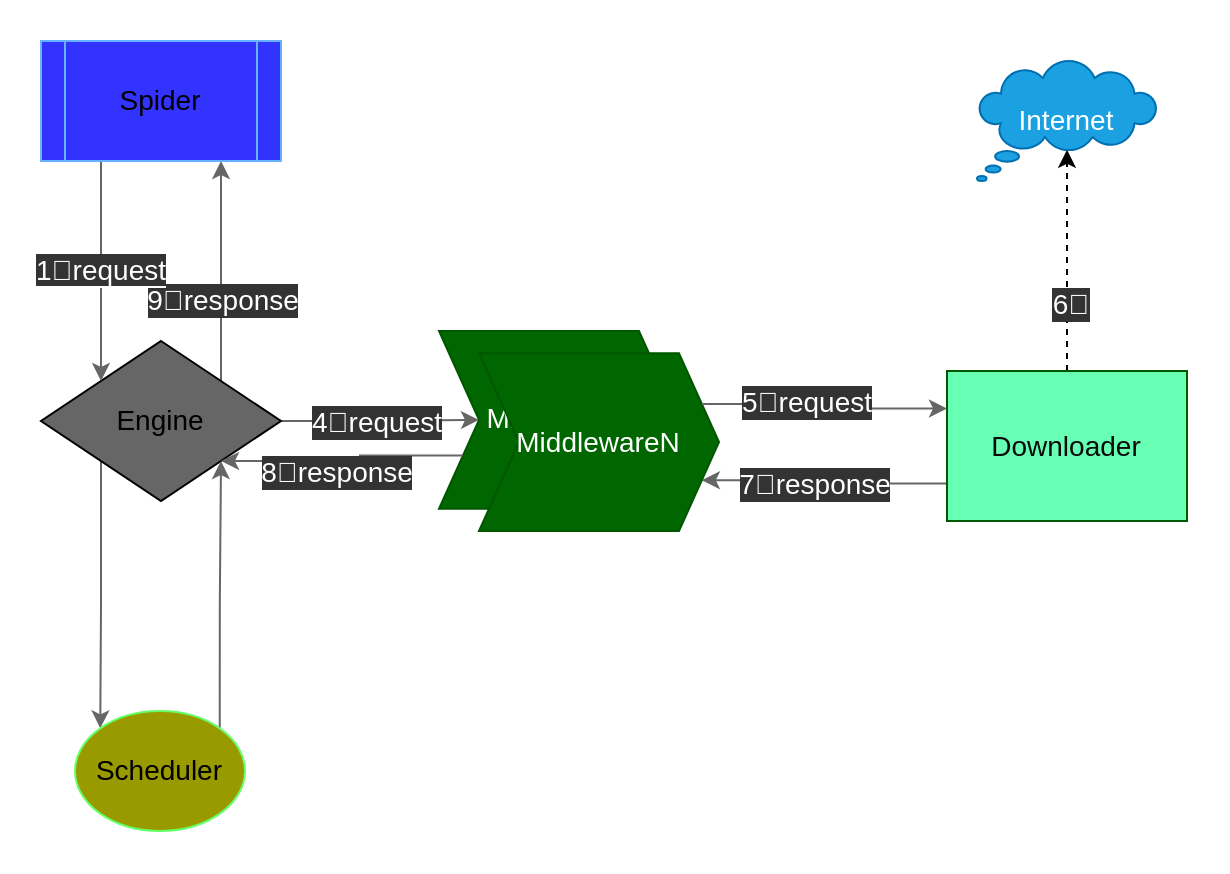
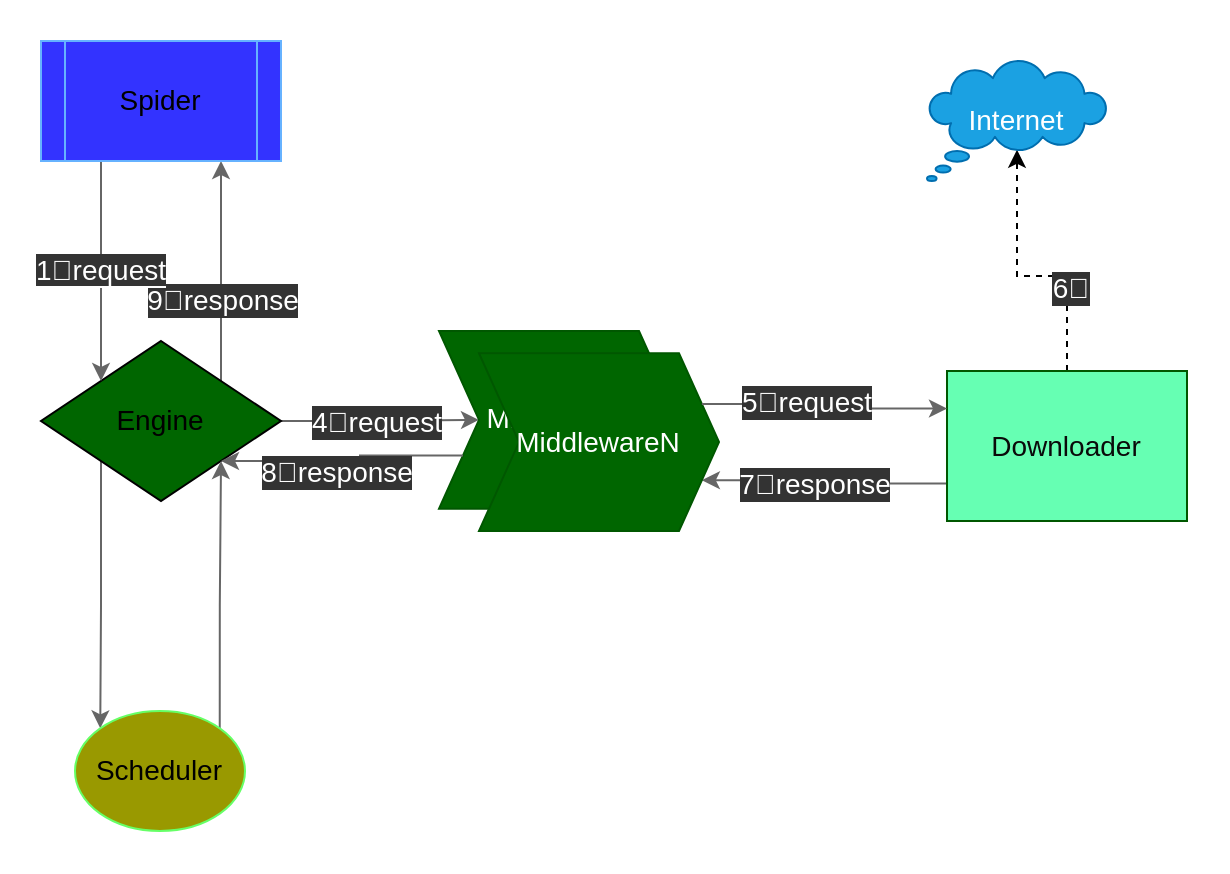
(1067, 121) -> (1017, 121)
(161, 421) -> (161, 421)
